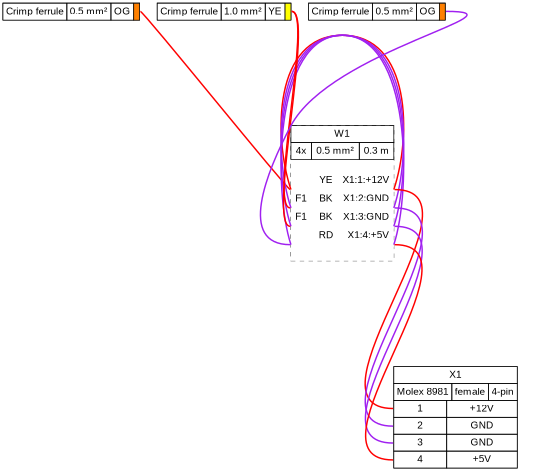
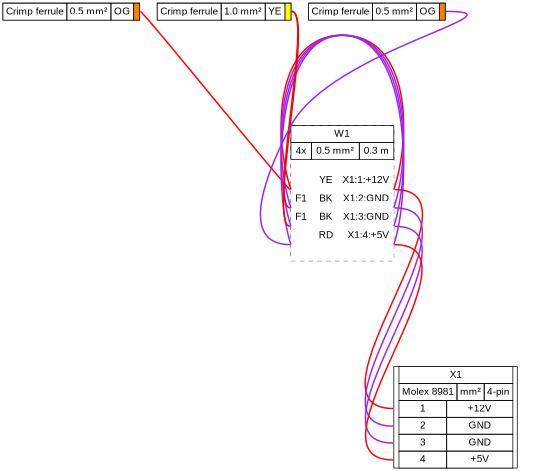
(470, 392) -> (471, 392)
